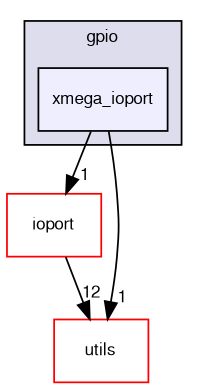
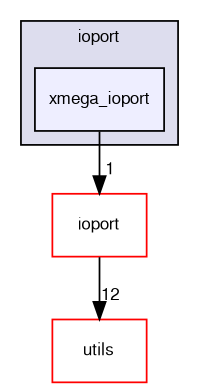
(103, 38) -> (100, 38)
(118, 217) -> none
